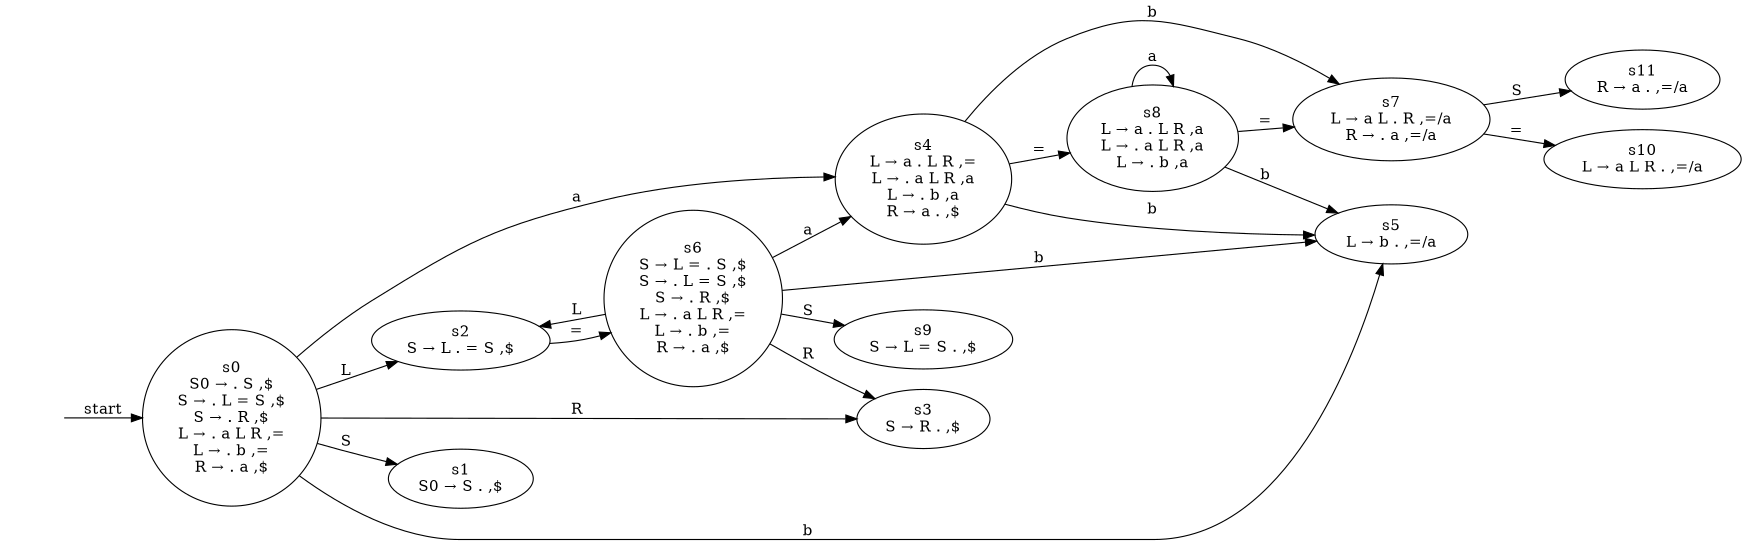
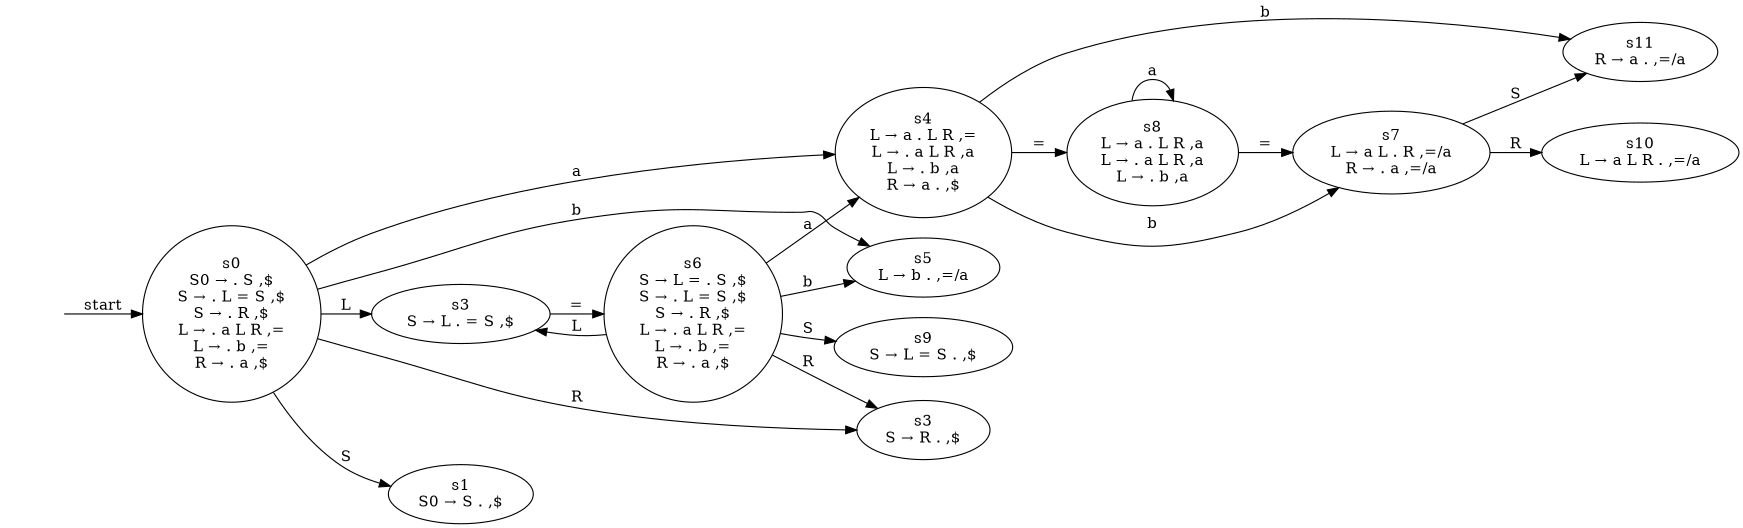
(1517, 131) -> (1516, 144)
(1276, 188) -> none
(1153, 228) -> (1262, 21)
(461, 341) -> (461, 314)
